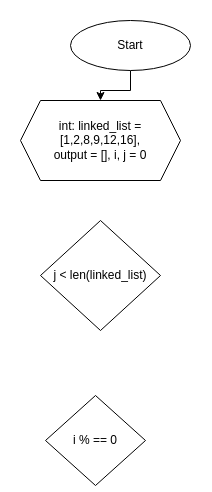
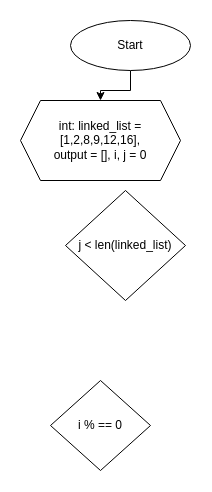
(101, 276) -> (126, 246)
(96, 441) -> (101, 426)
